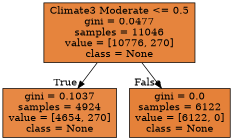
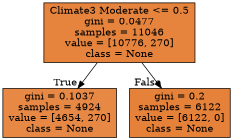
(180, 113) -> (180, 113)
